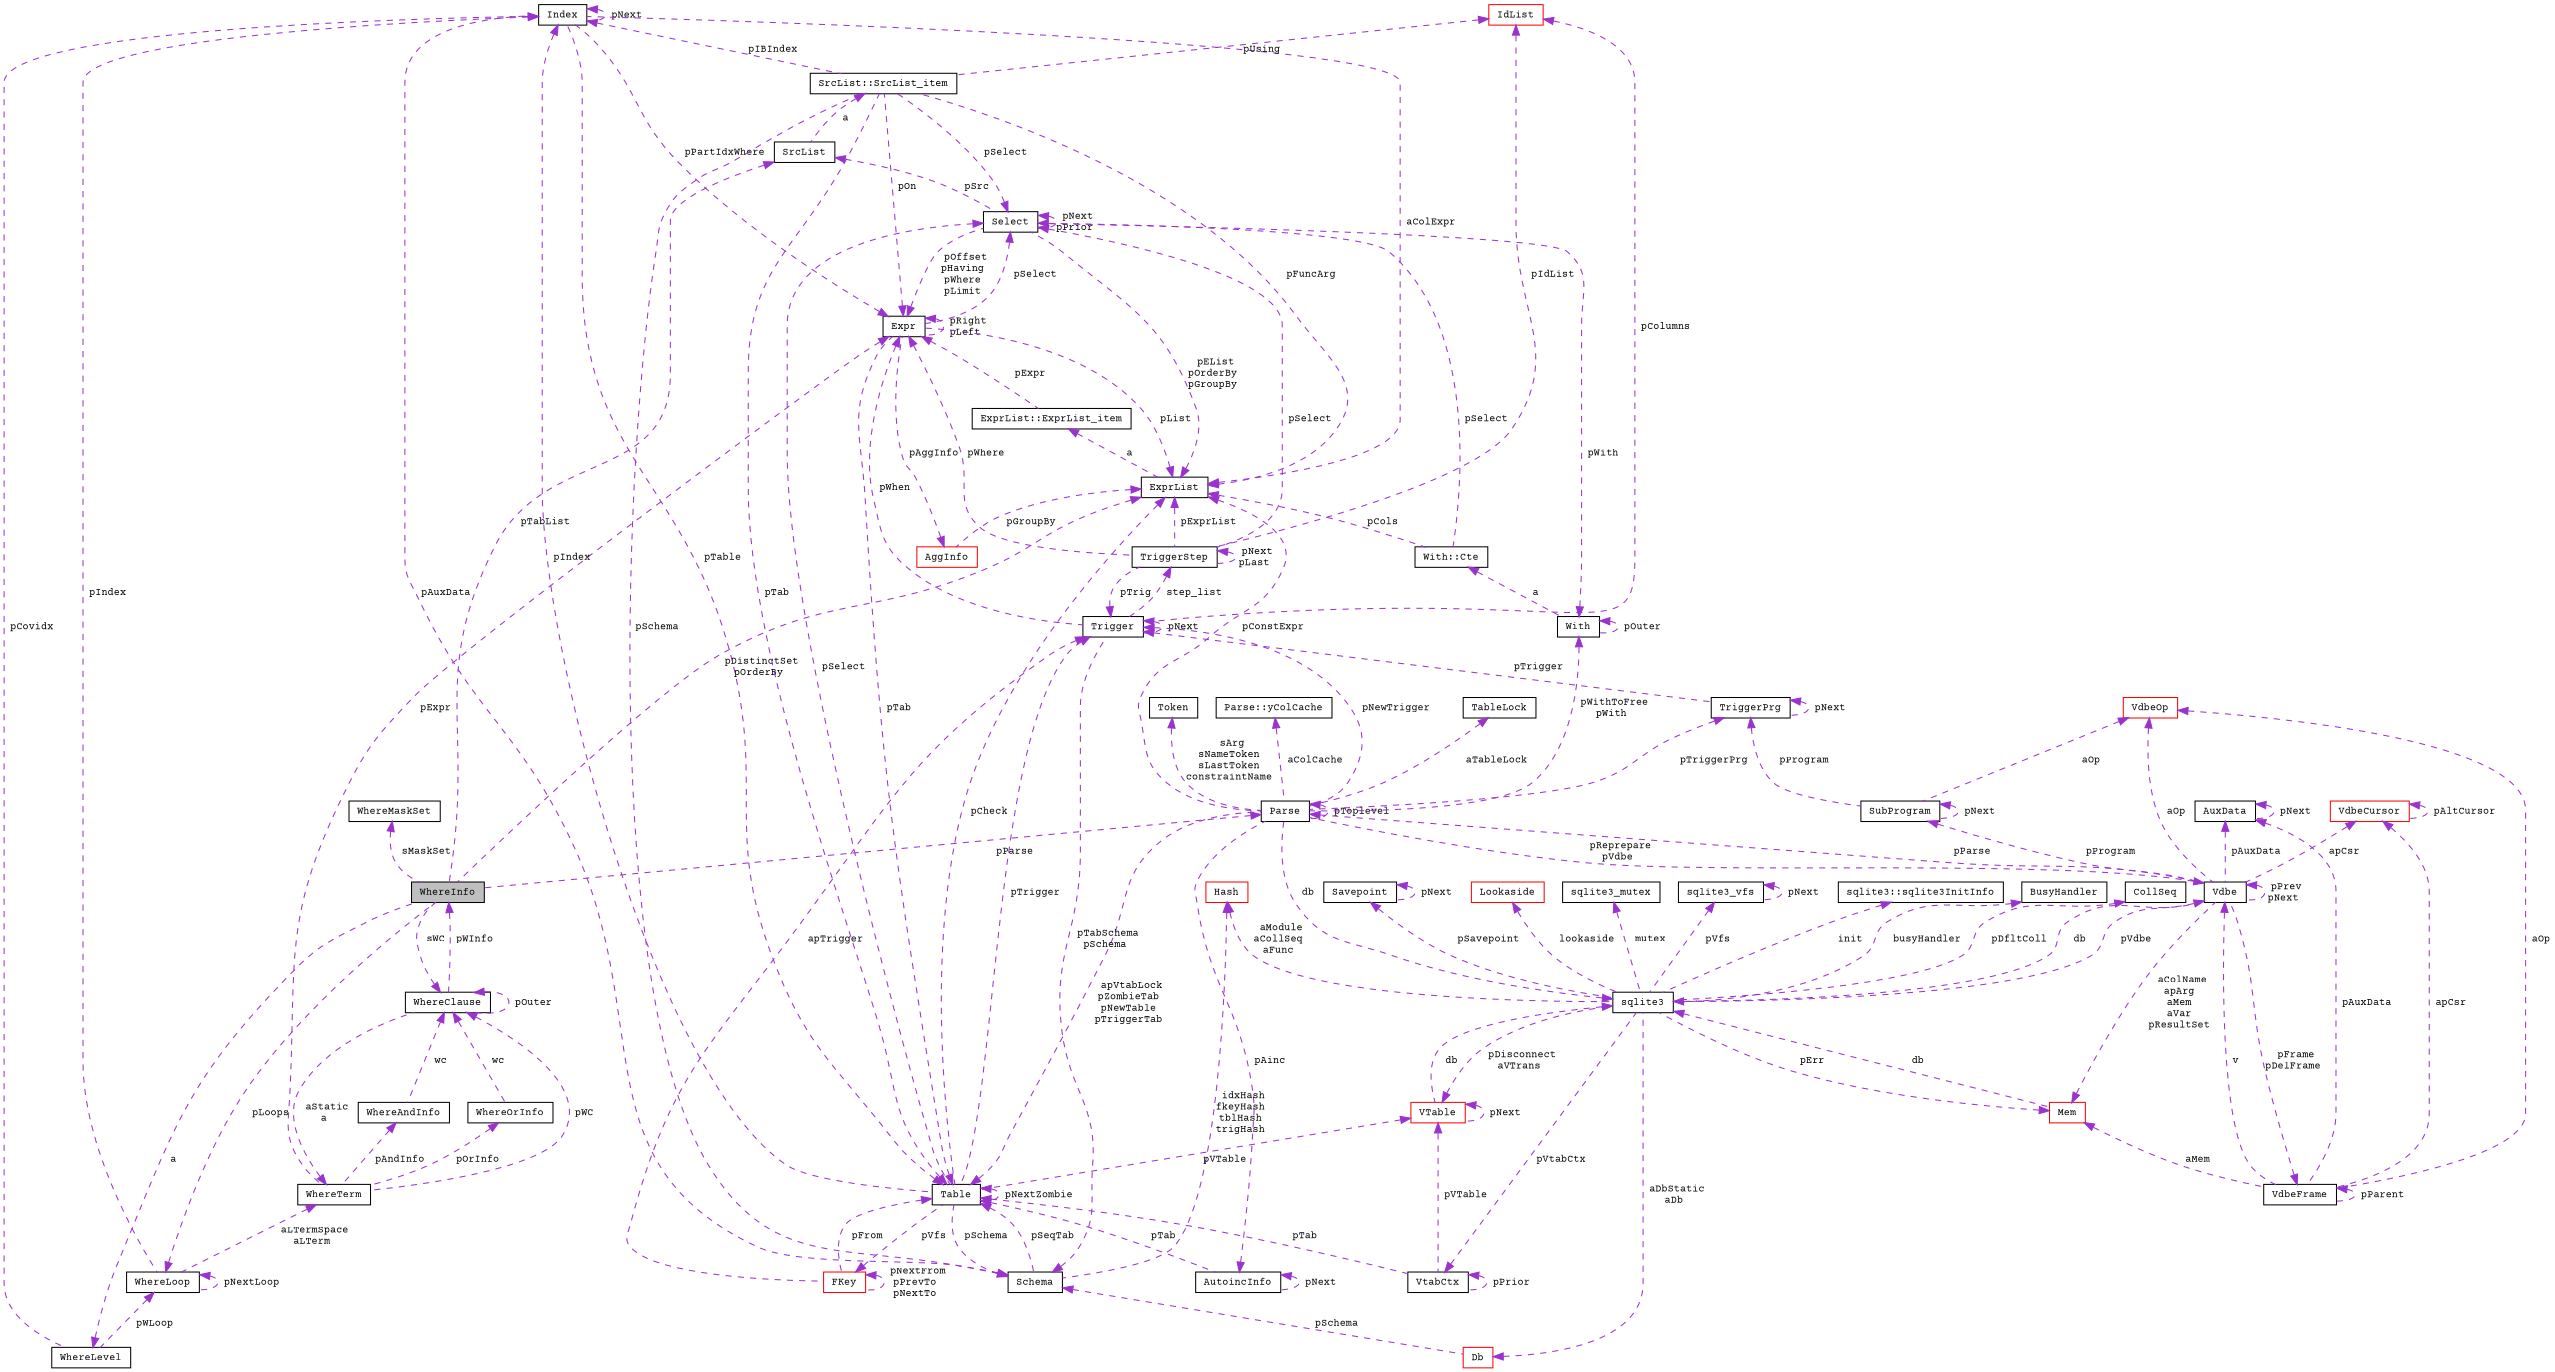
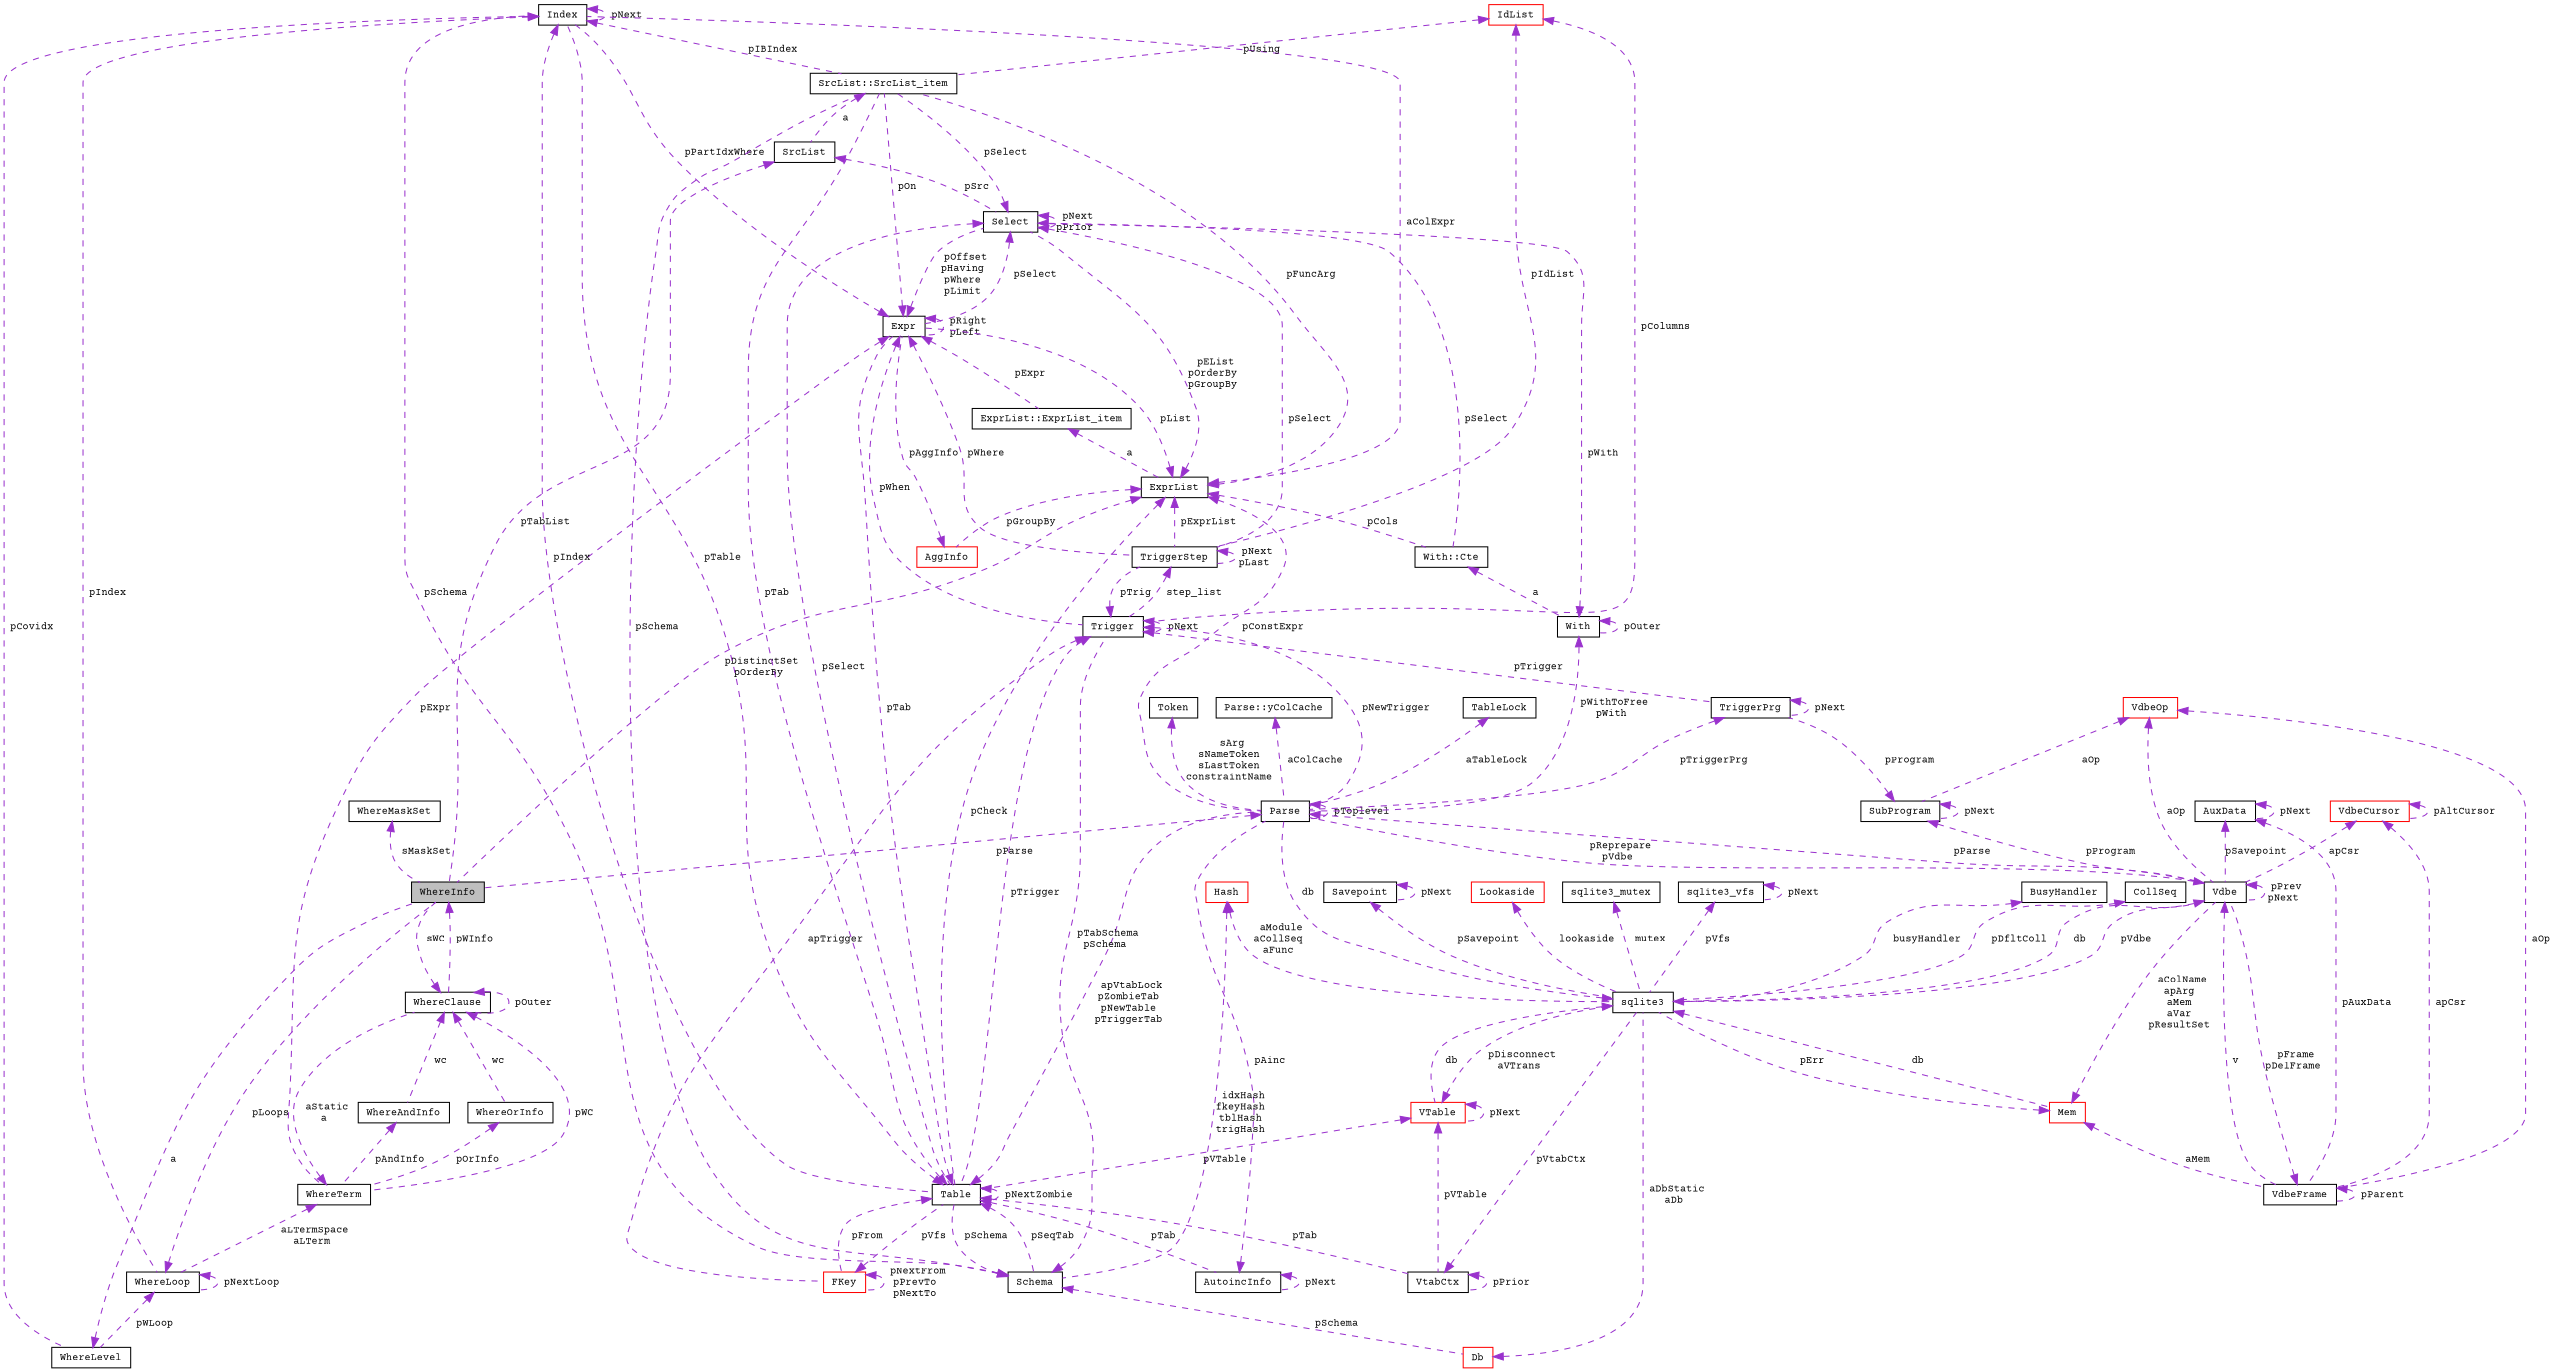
(443, 592) -> (443, 592)
(1787, 790) -> (1845, 746)
(2253, 851) -> (2253, 851)
(1921, 892) -> none
